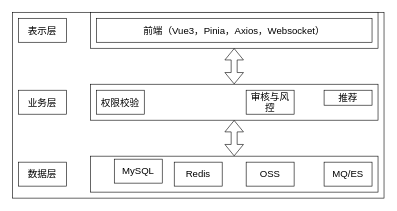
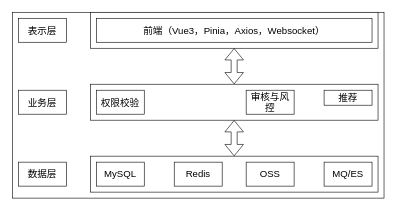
(138, 171) -> (120, 174)
